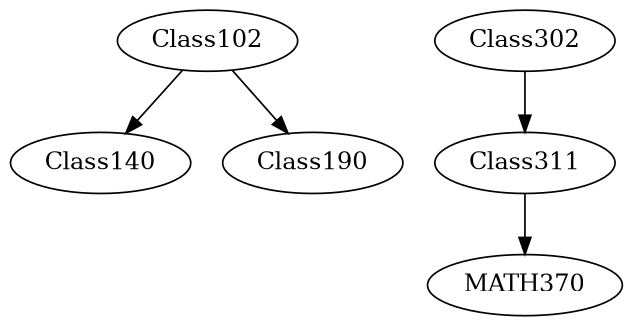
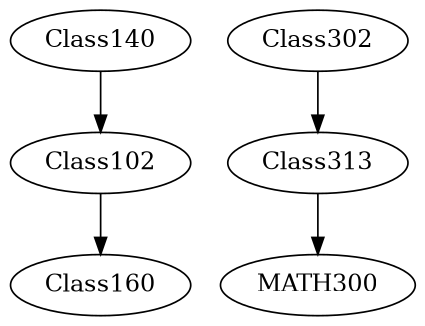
(160, 96) -> (101, 94)
(313, 163) -> (101, 285)
(525, 163) -> (318, 163)
(525, 285) -> (318, 285)
